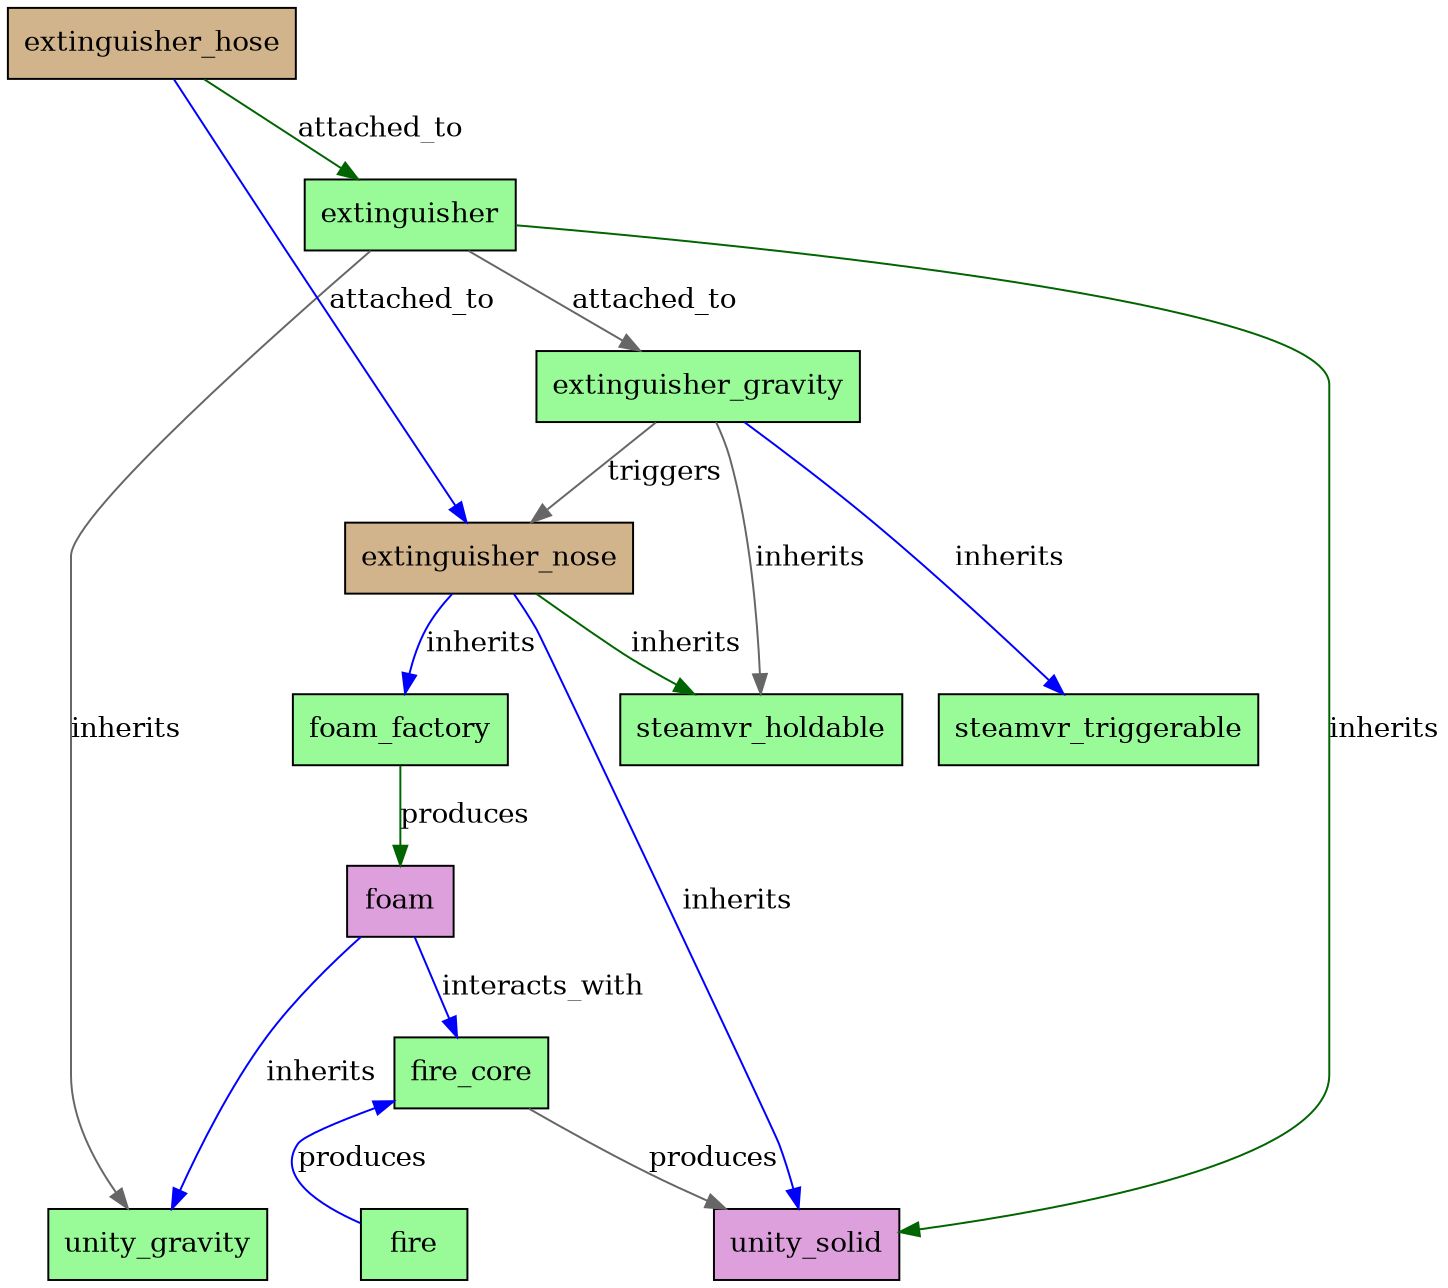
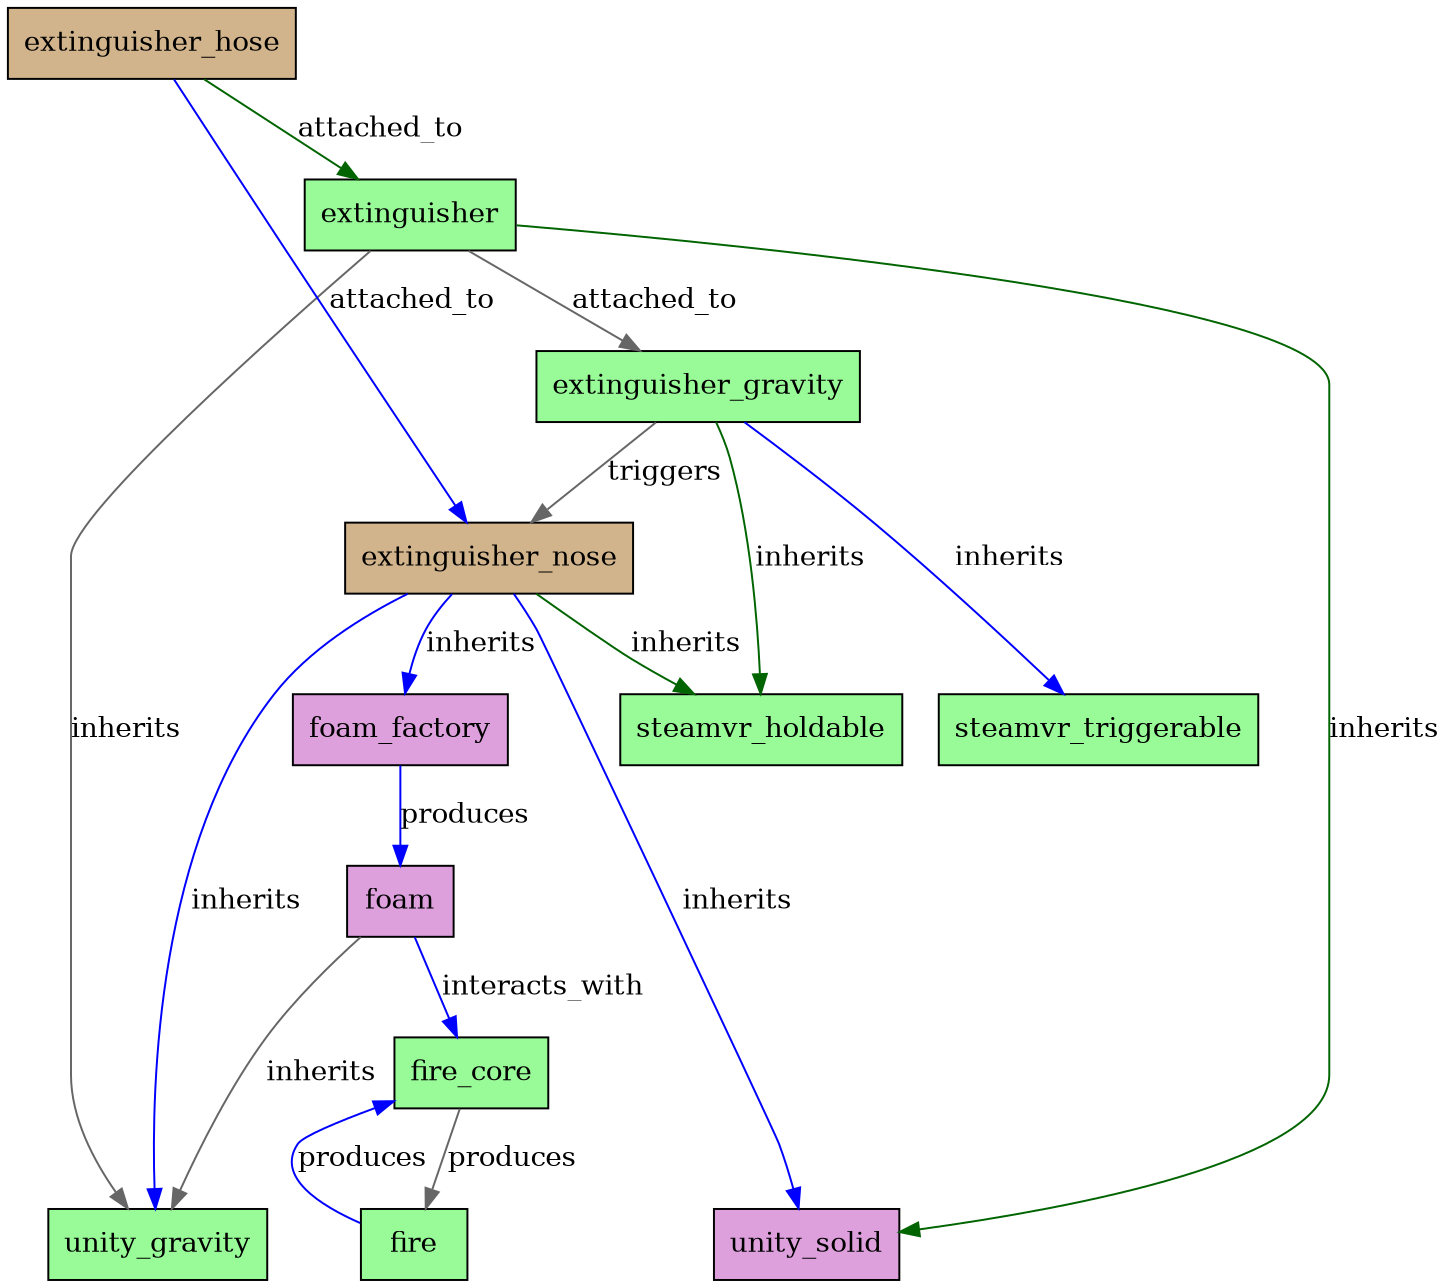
(748, 546) -> (748, 546)
(400, 730) -> (400, 730)
(400, 806) -> (400, 806)
none -> (196, 850)
(255, 1053) -> (255, 1053)
(617, 1157) -> (446, 1149)
